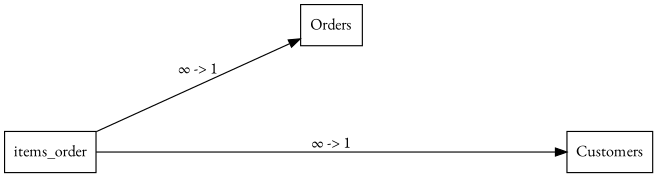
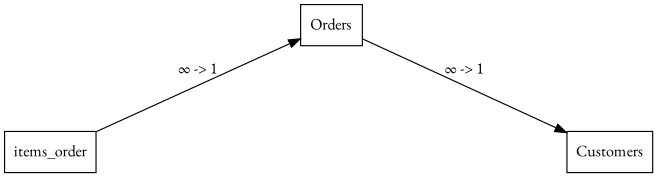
(326, 152) -> (459, 83)
